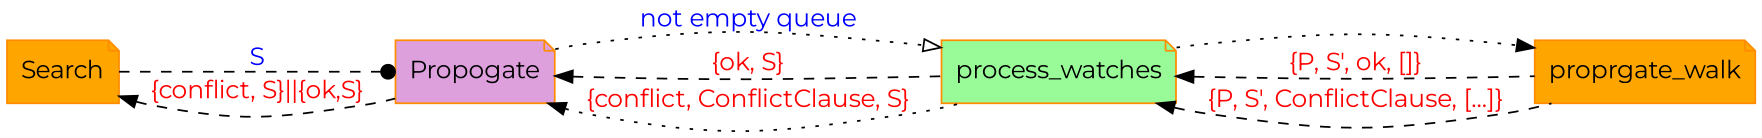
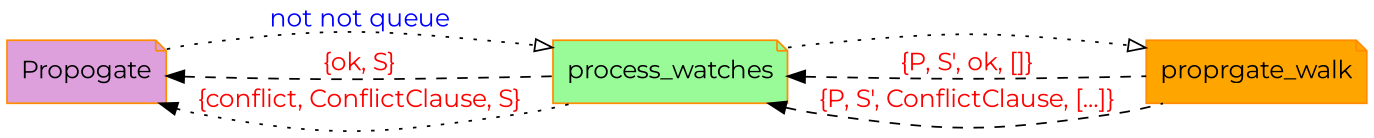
(748, 20) -> (360, 20)
(1347, 34) -> (958, 34)
(63, 72) -> none
